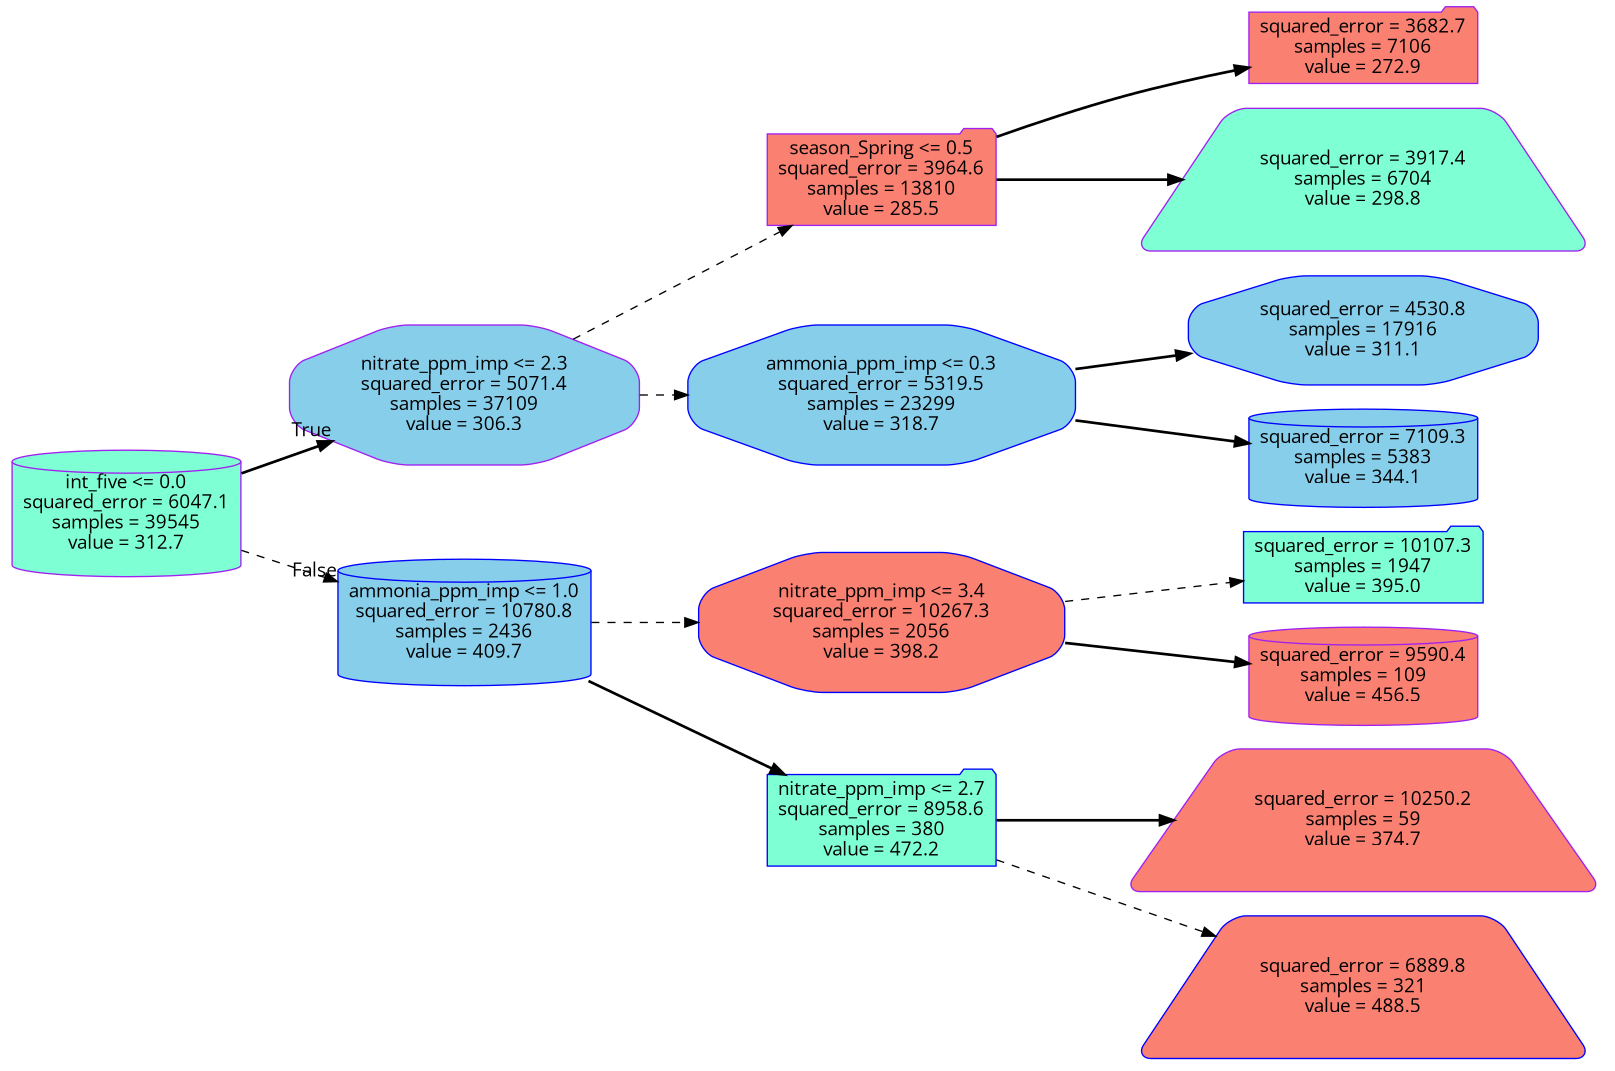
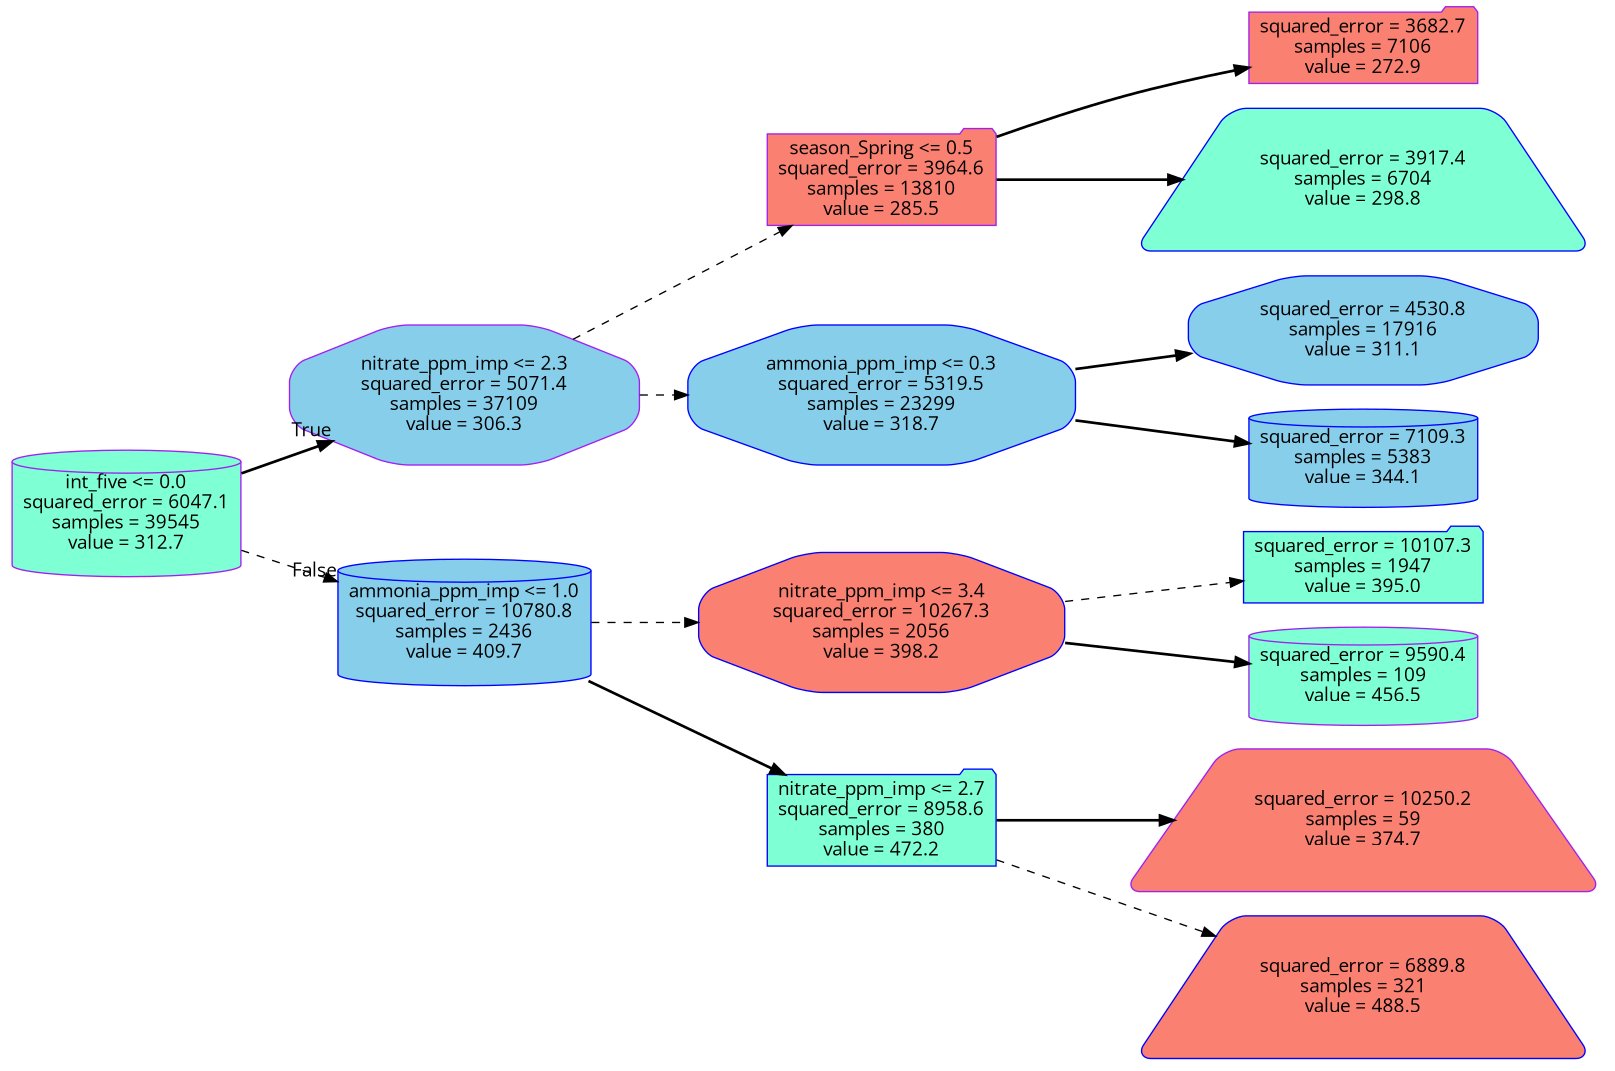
(1363, 180) -> (1363, 180)
(1363, 676) -> (1363, 676)
